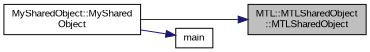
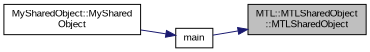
(189, 20) -> (225, 33)
